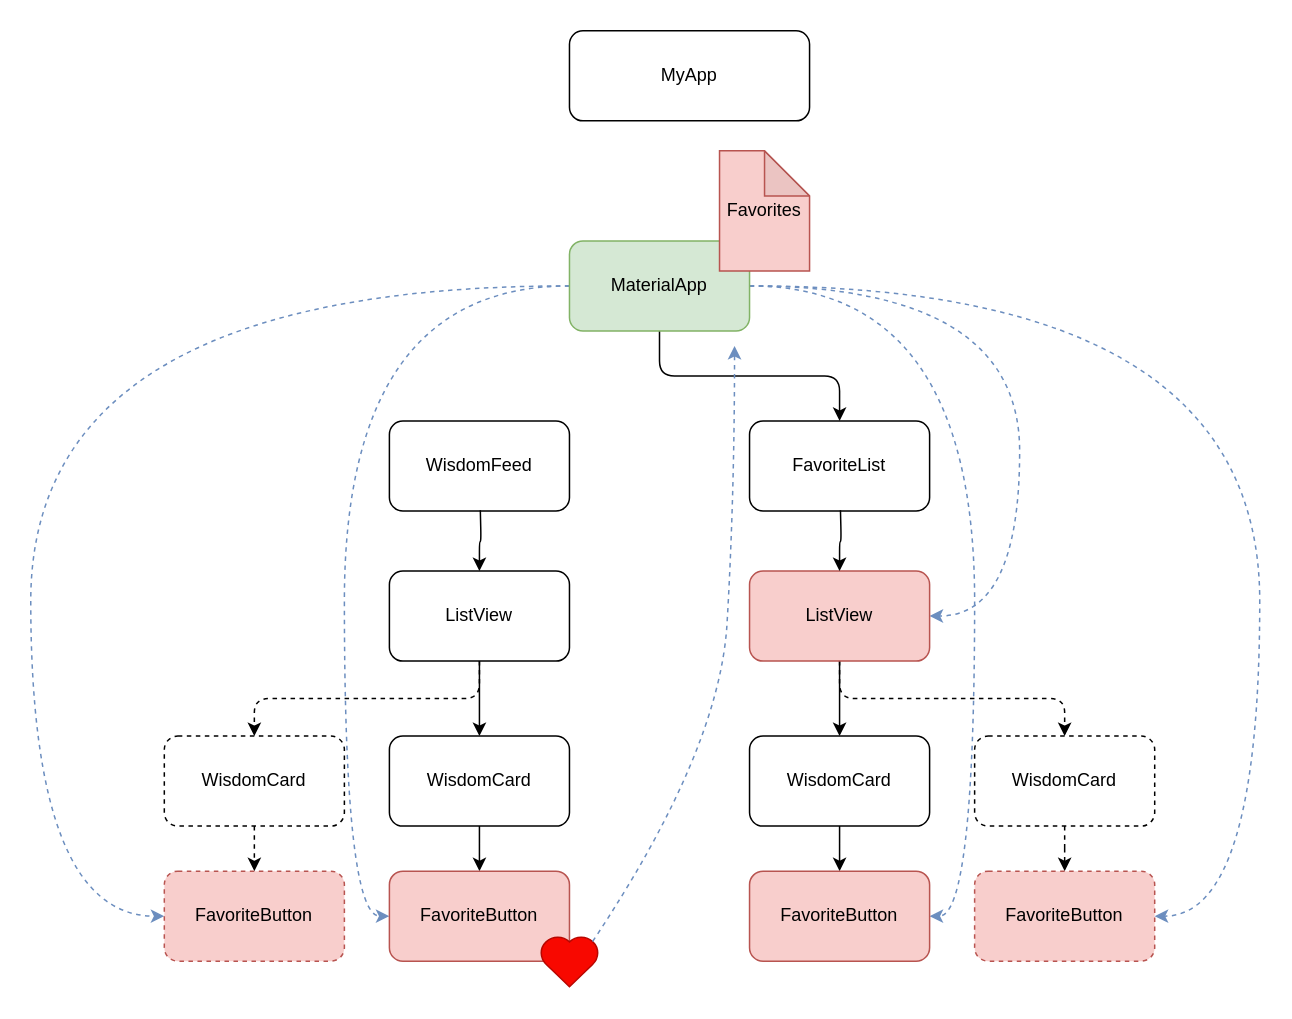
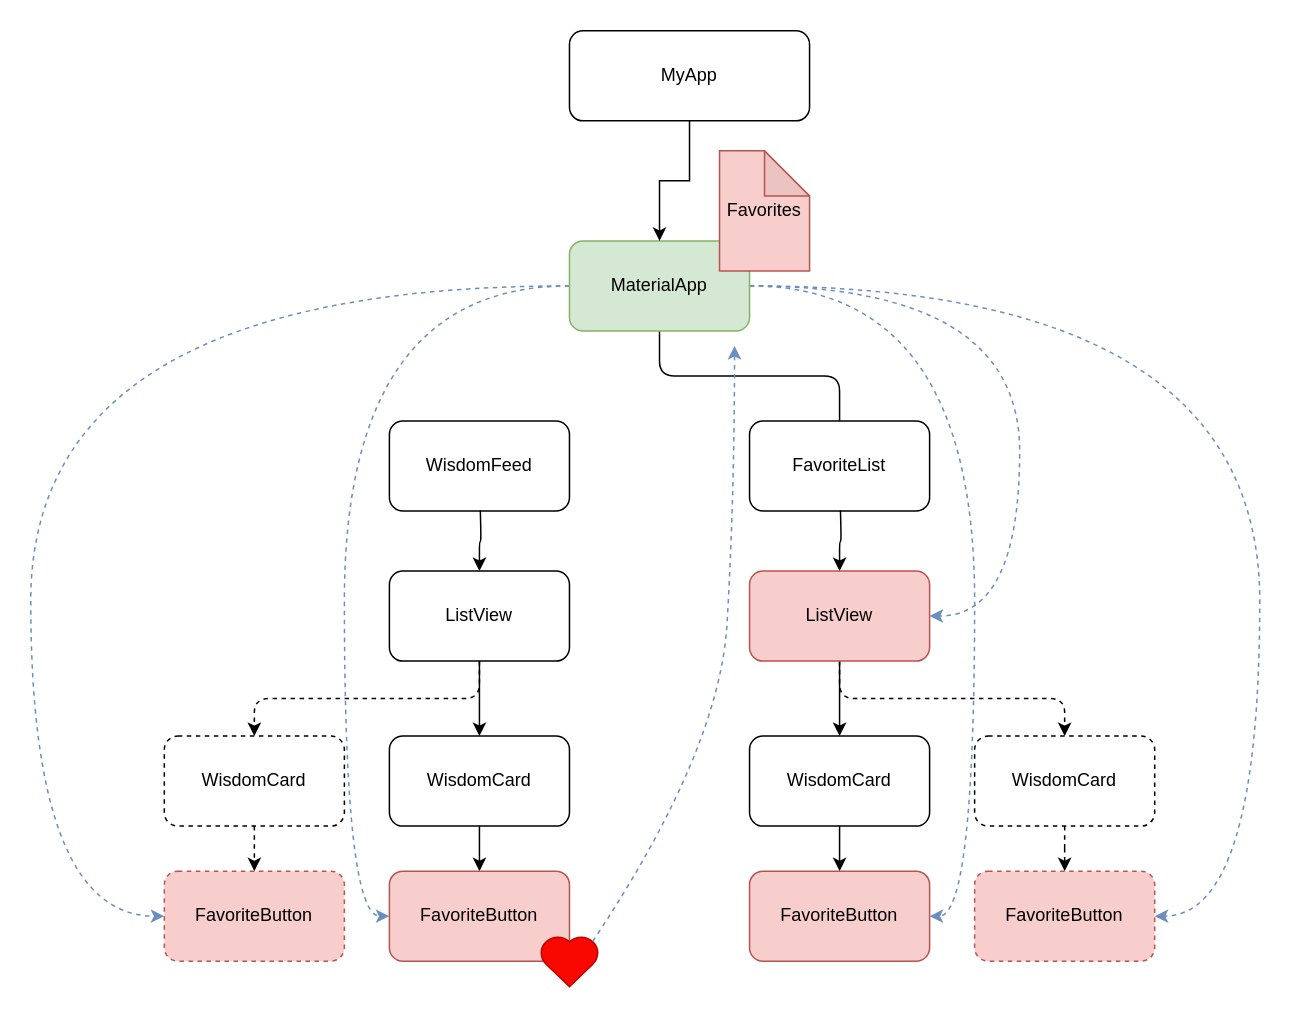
none -> (679, 181)
(839, 409) -> (839, 413)
